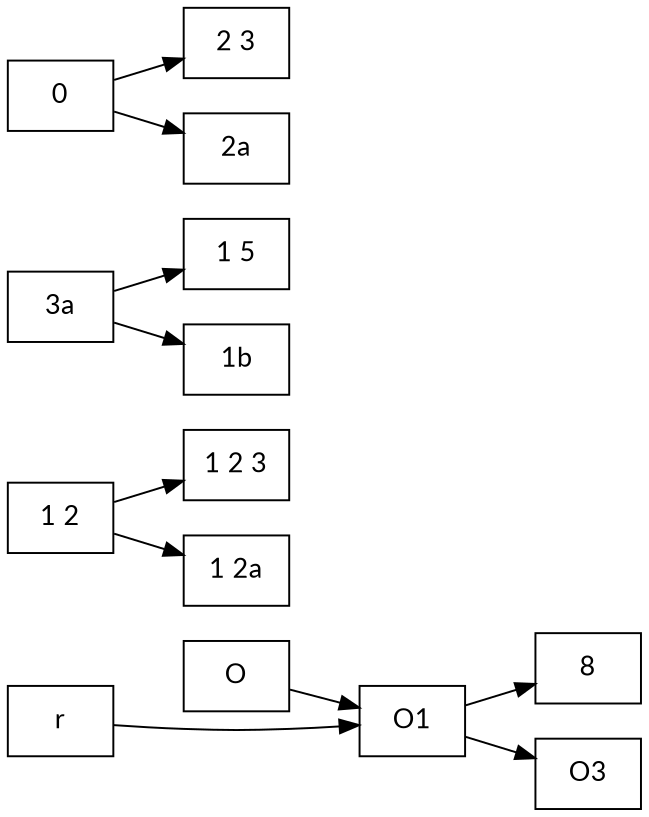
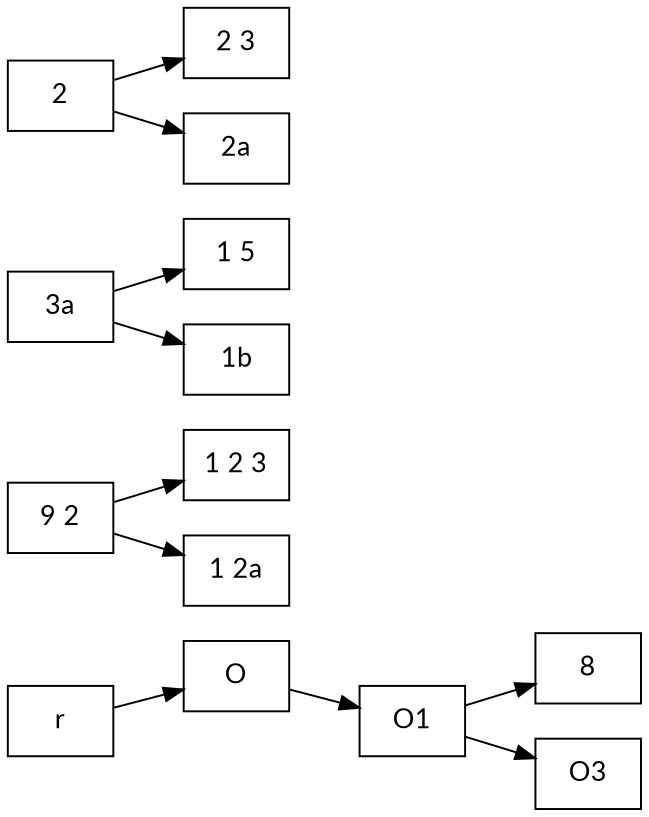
(61, 96) -> (61, 96)
(61, 518) -> (61, 518)
(227, 730) -> (139, 701)
